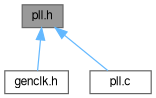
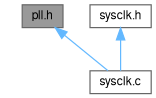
none -> (121, 16)
(37, 82) -> none
(121, 82) -> (121, 82)
